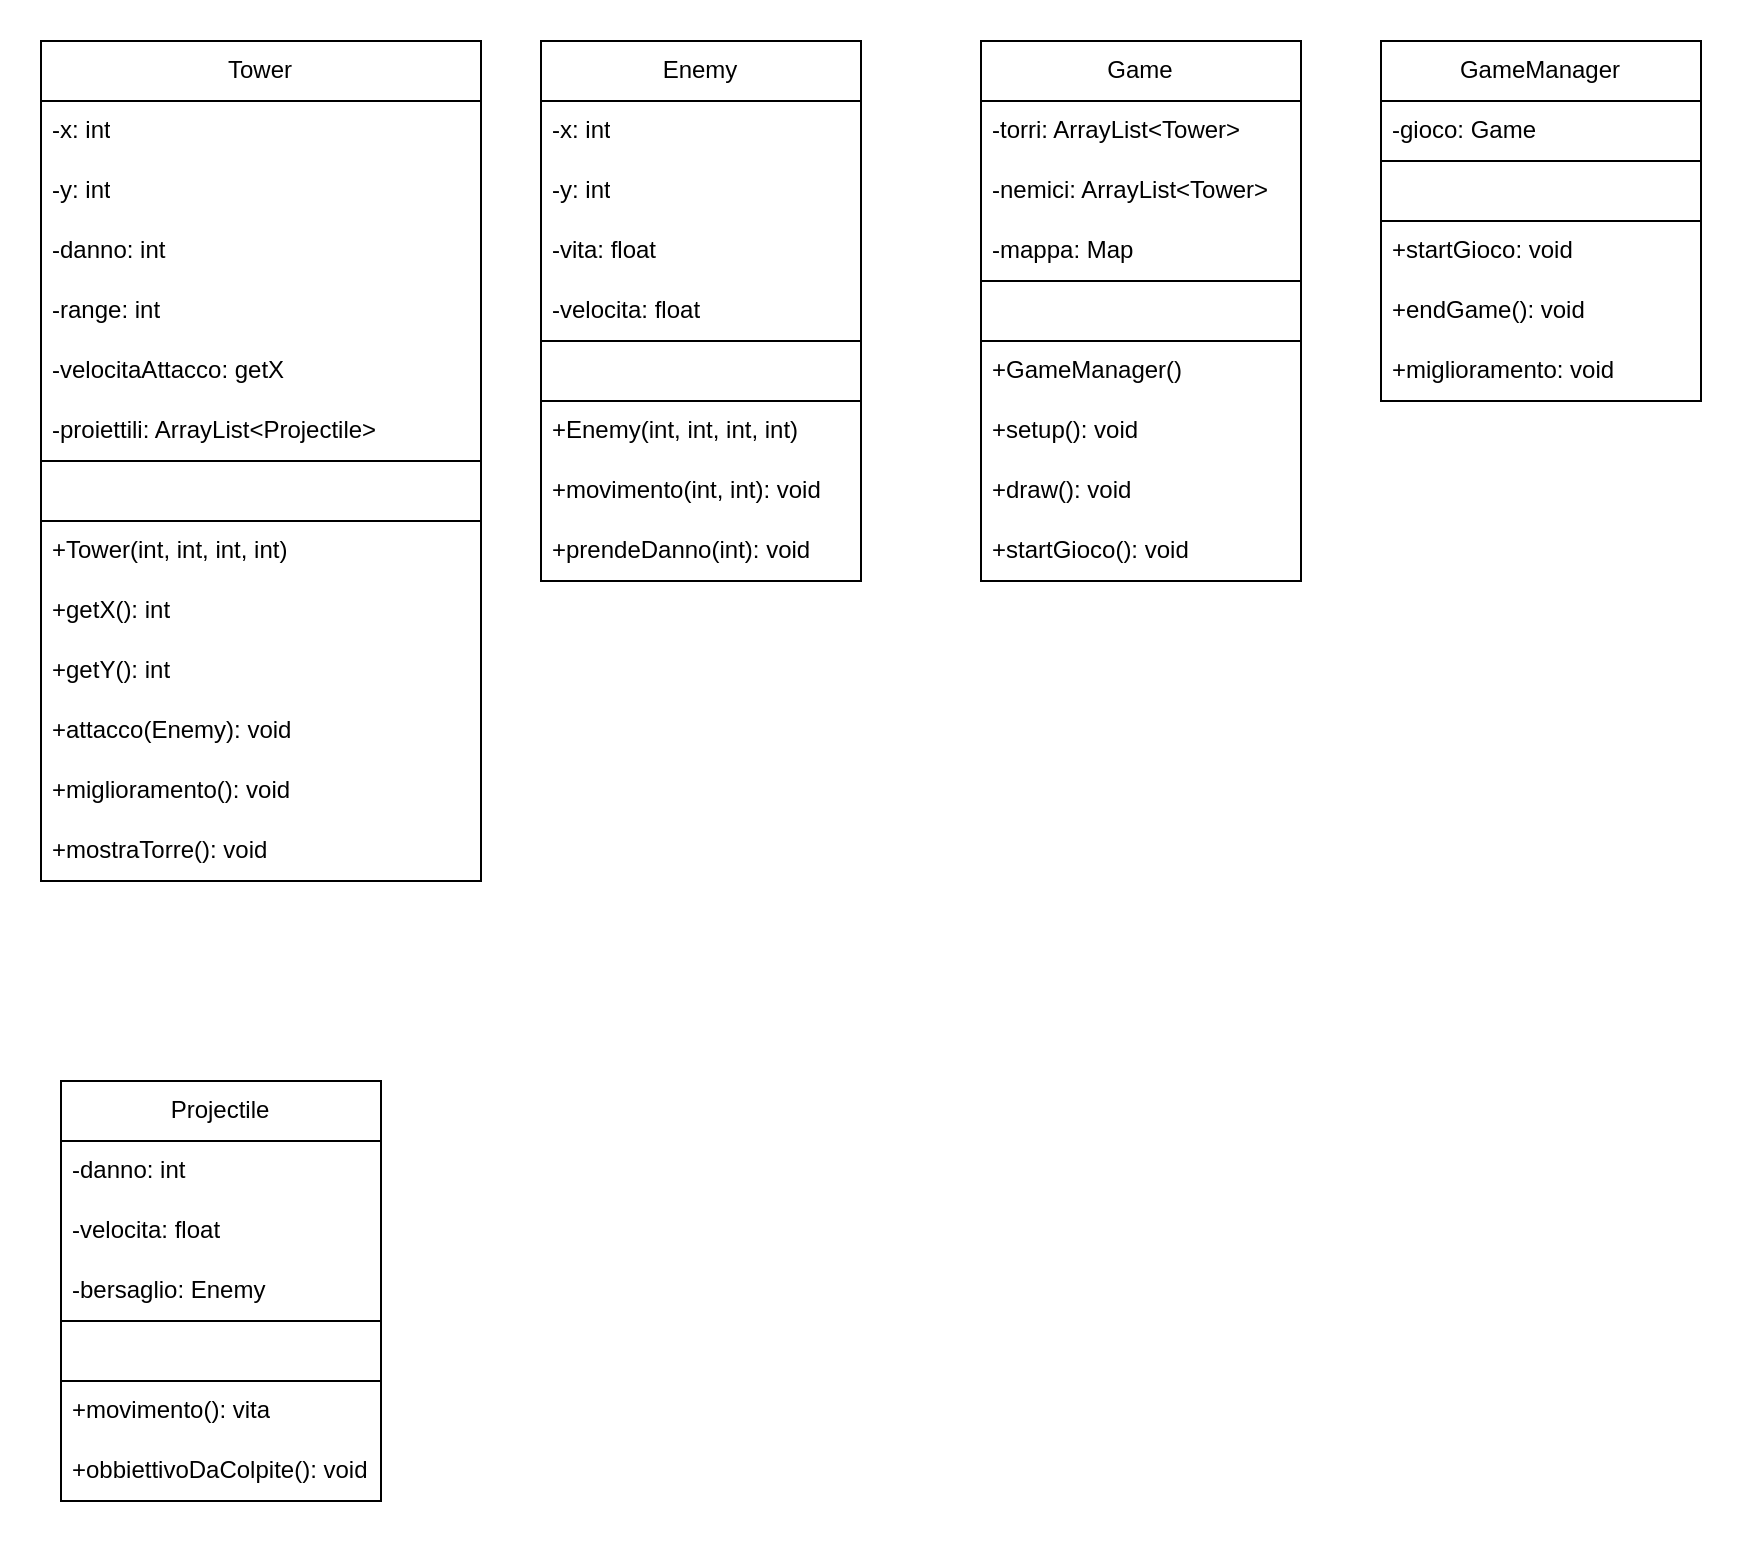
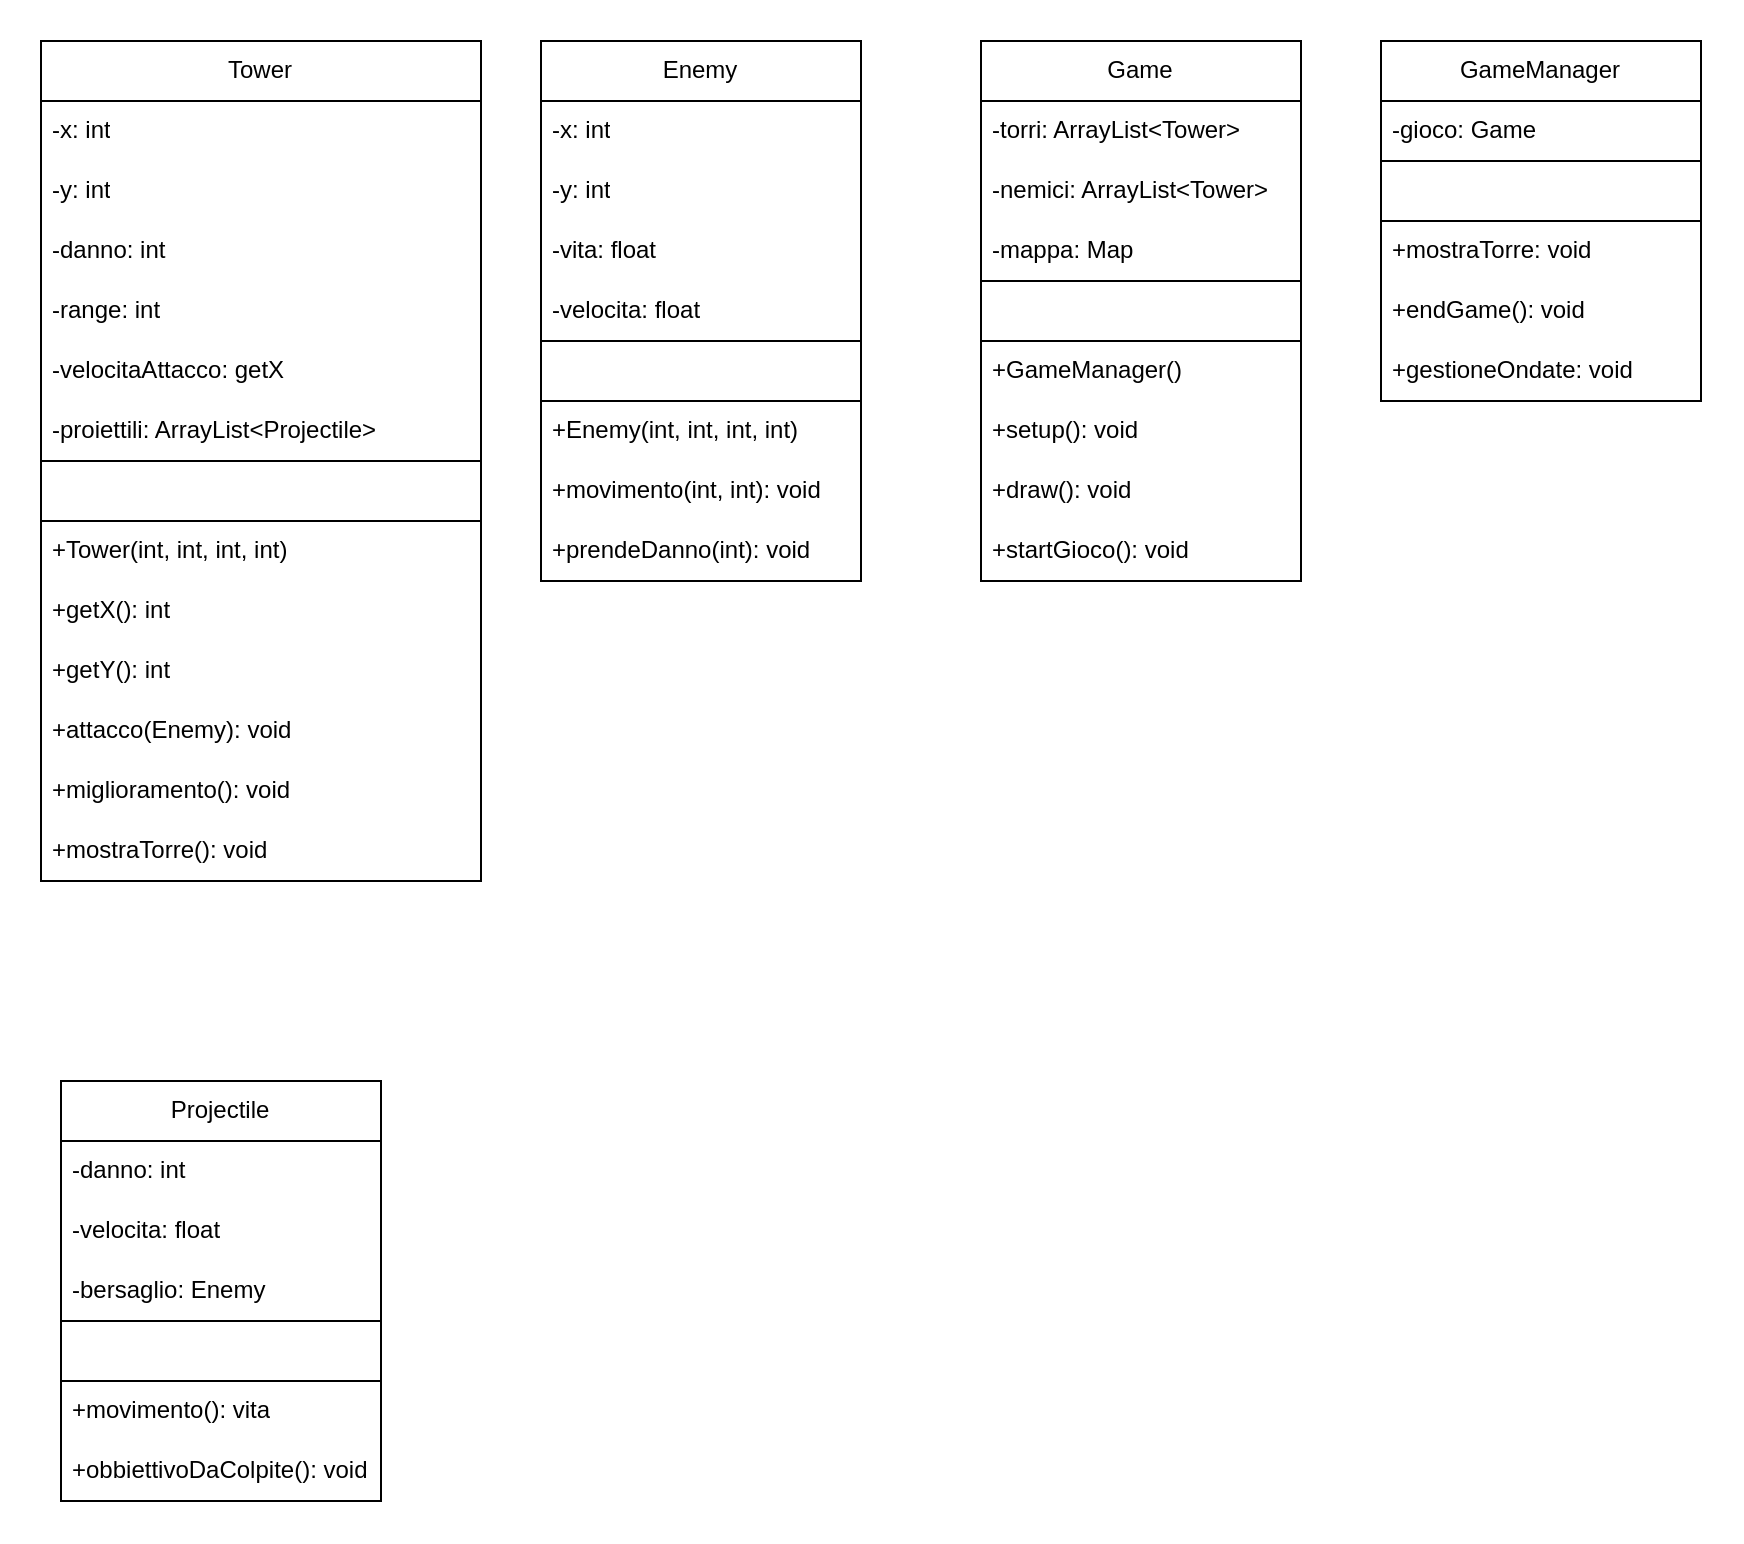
(1495, 251) -> (1505, 251)
(1509, 371) -> (1522, 371)
